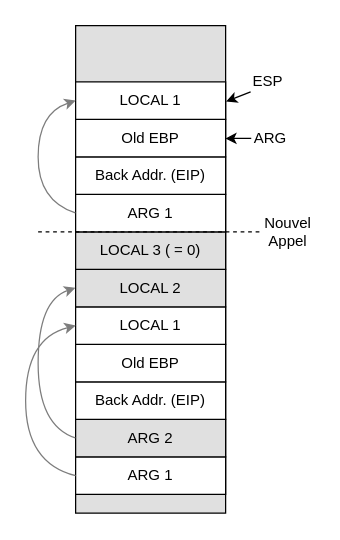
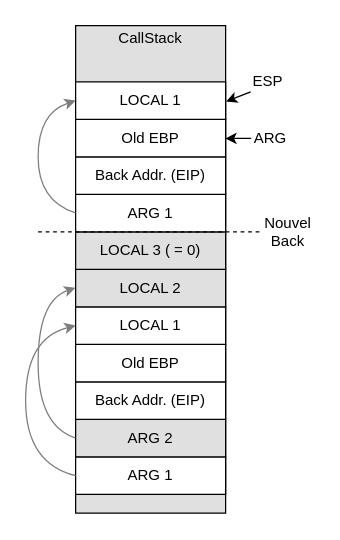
none -> (151, 38)
(288, 232) -> (288, 232)
